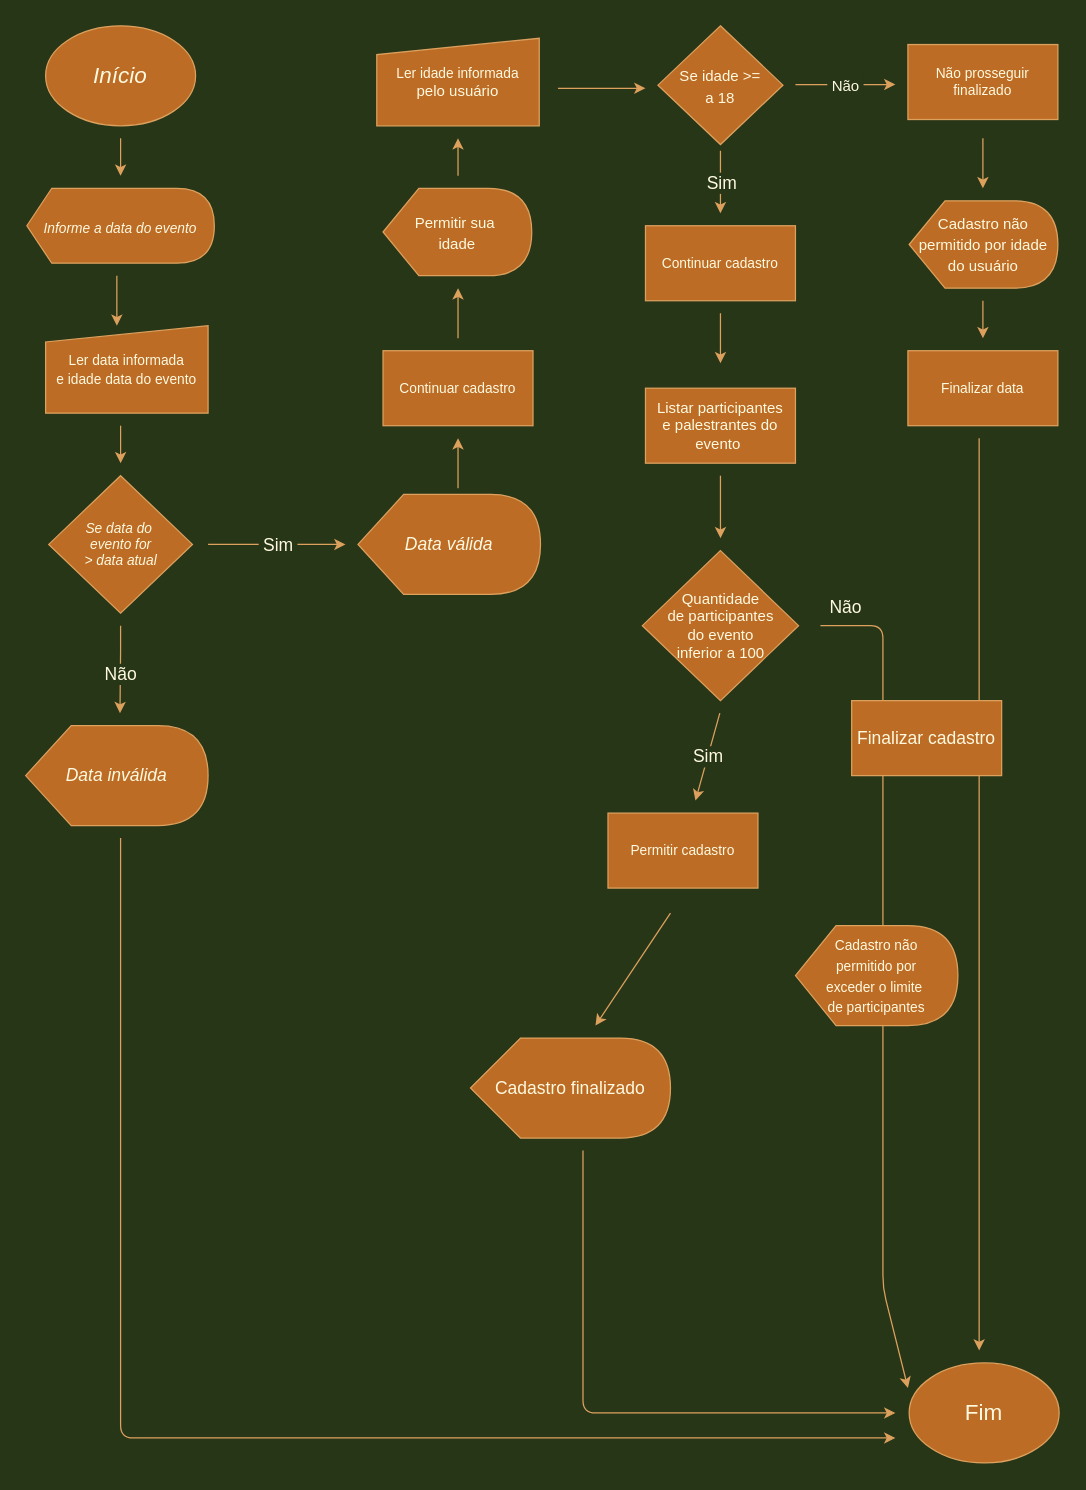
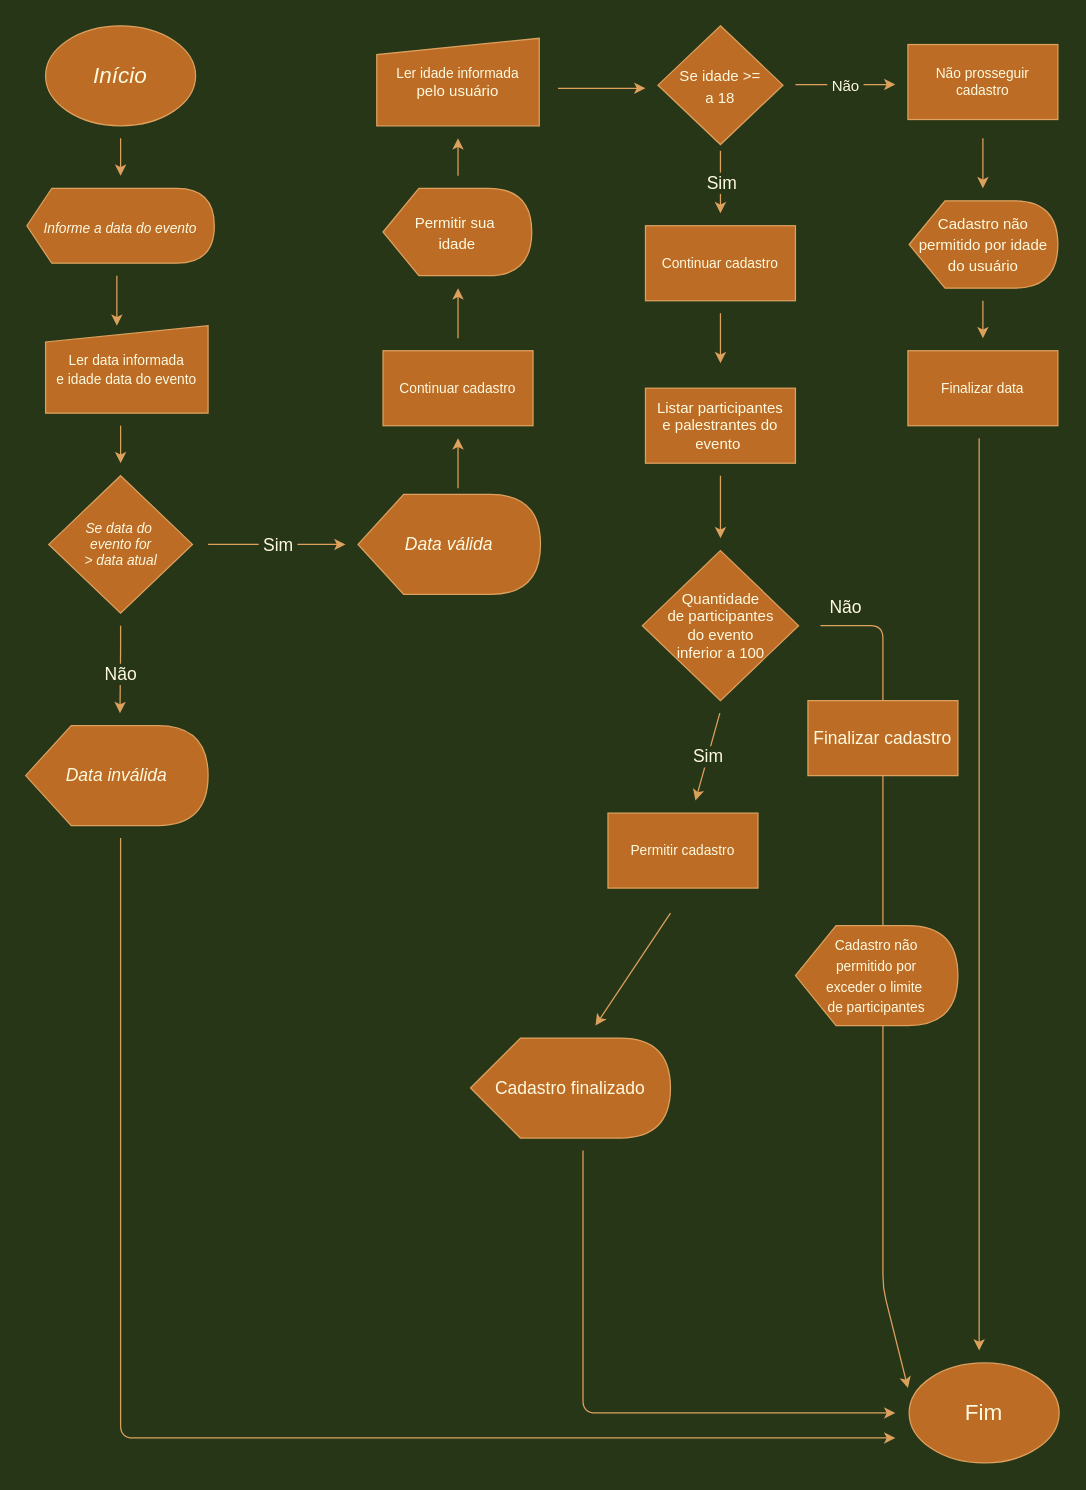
(983, 82) -> (983, 82)
(927, 738) -> (883, 738)
